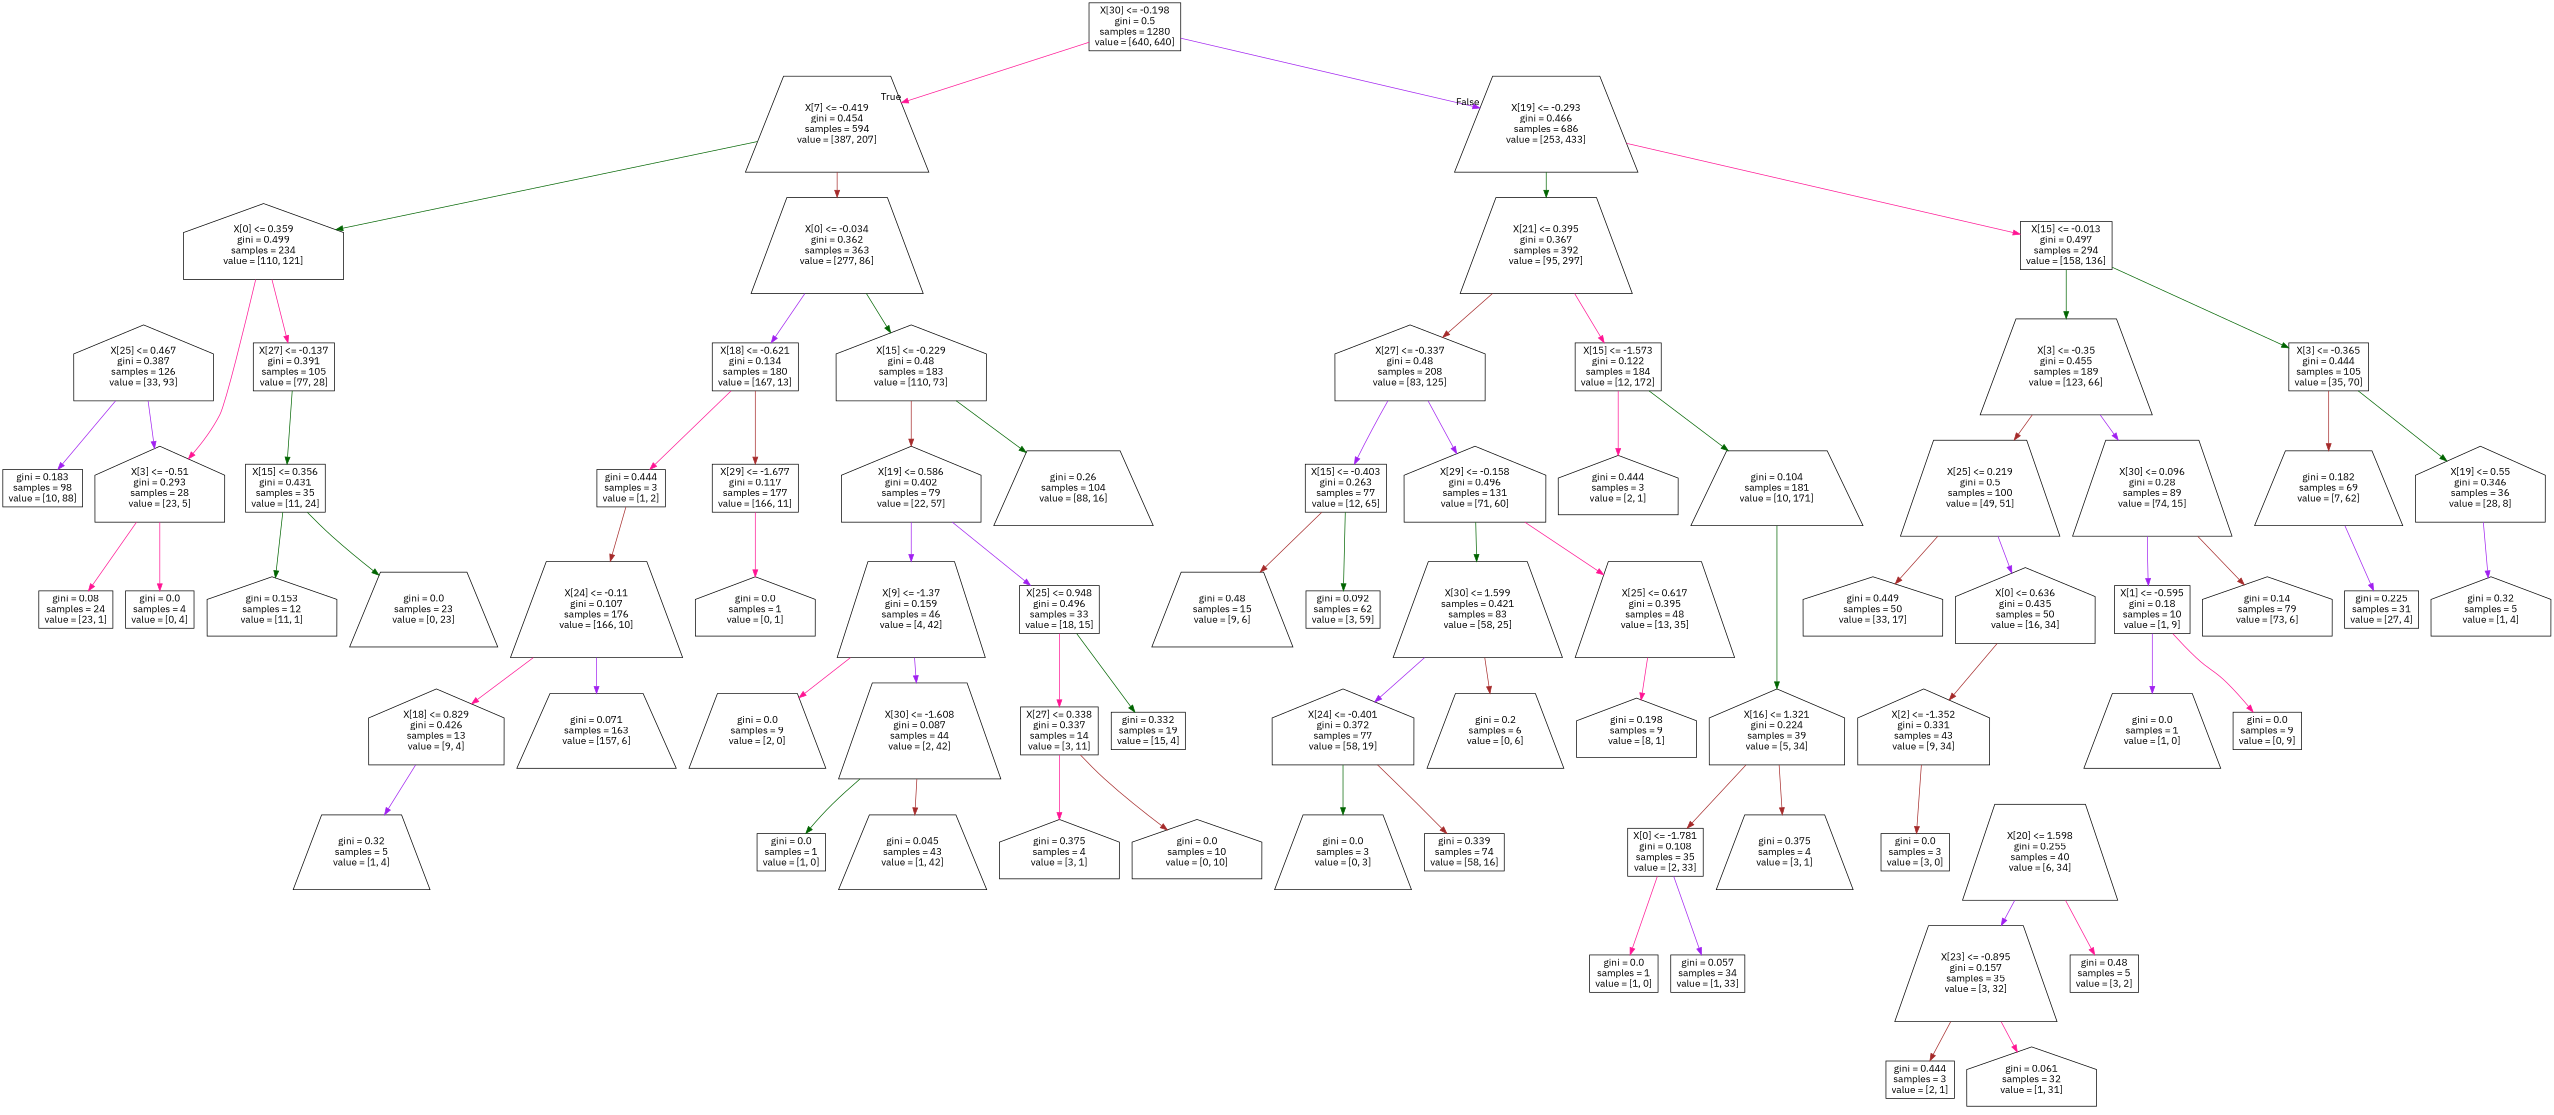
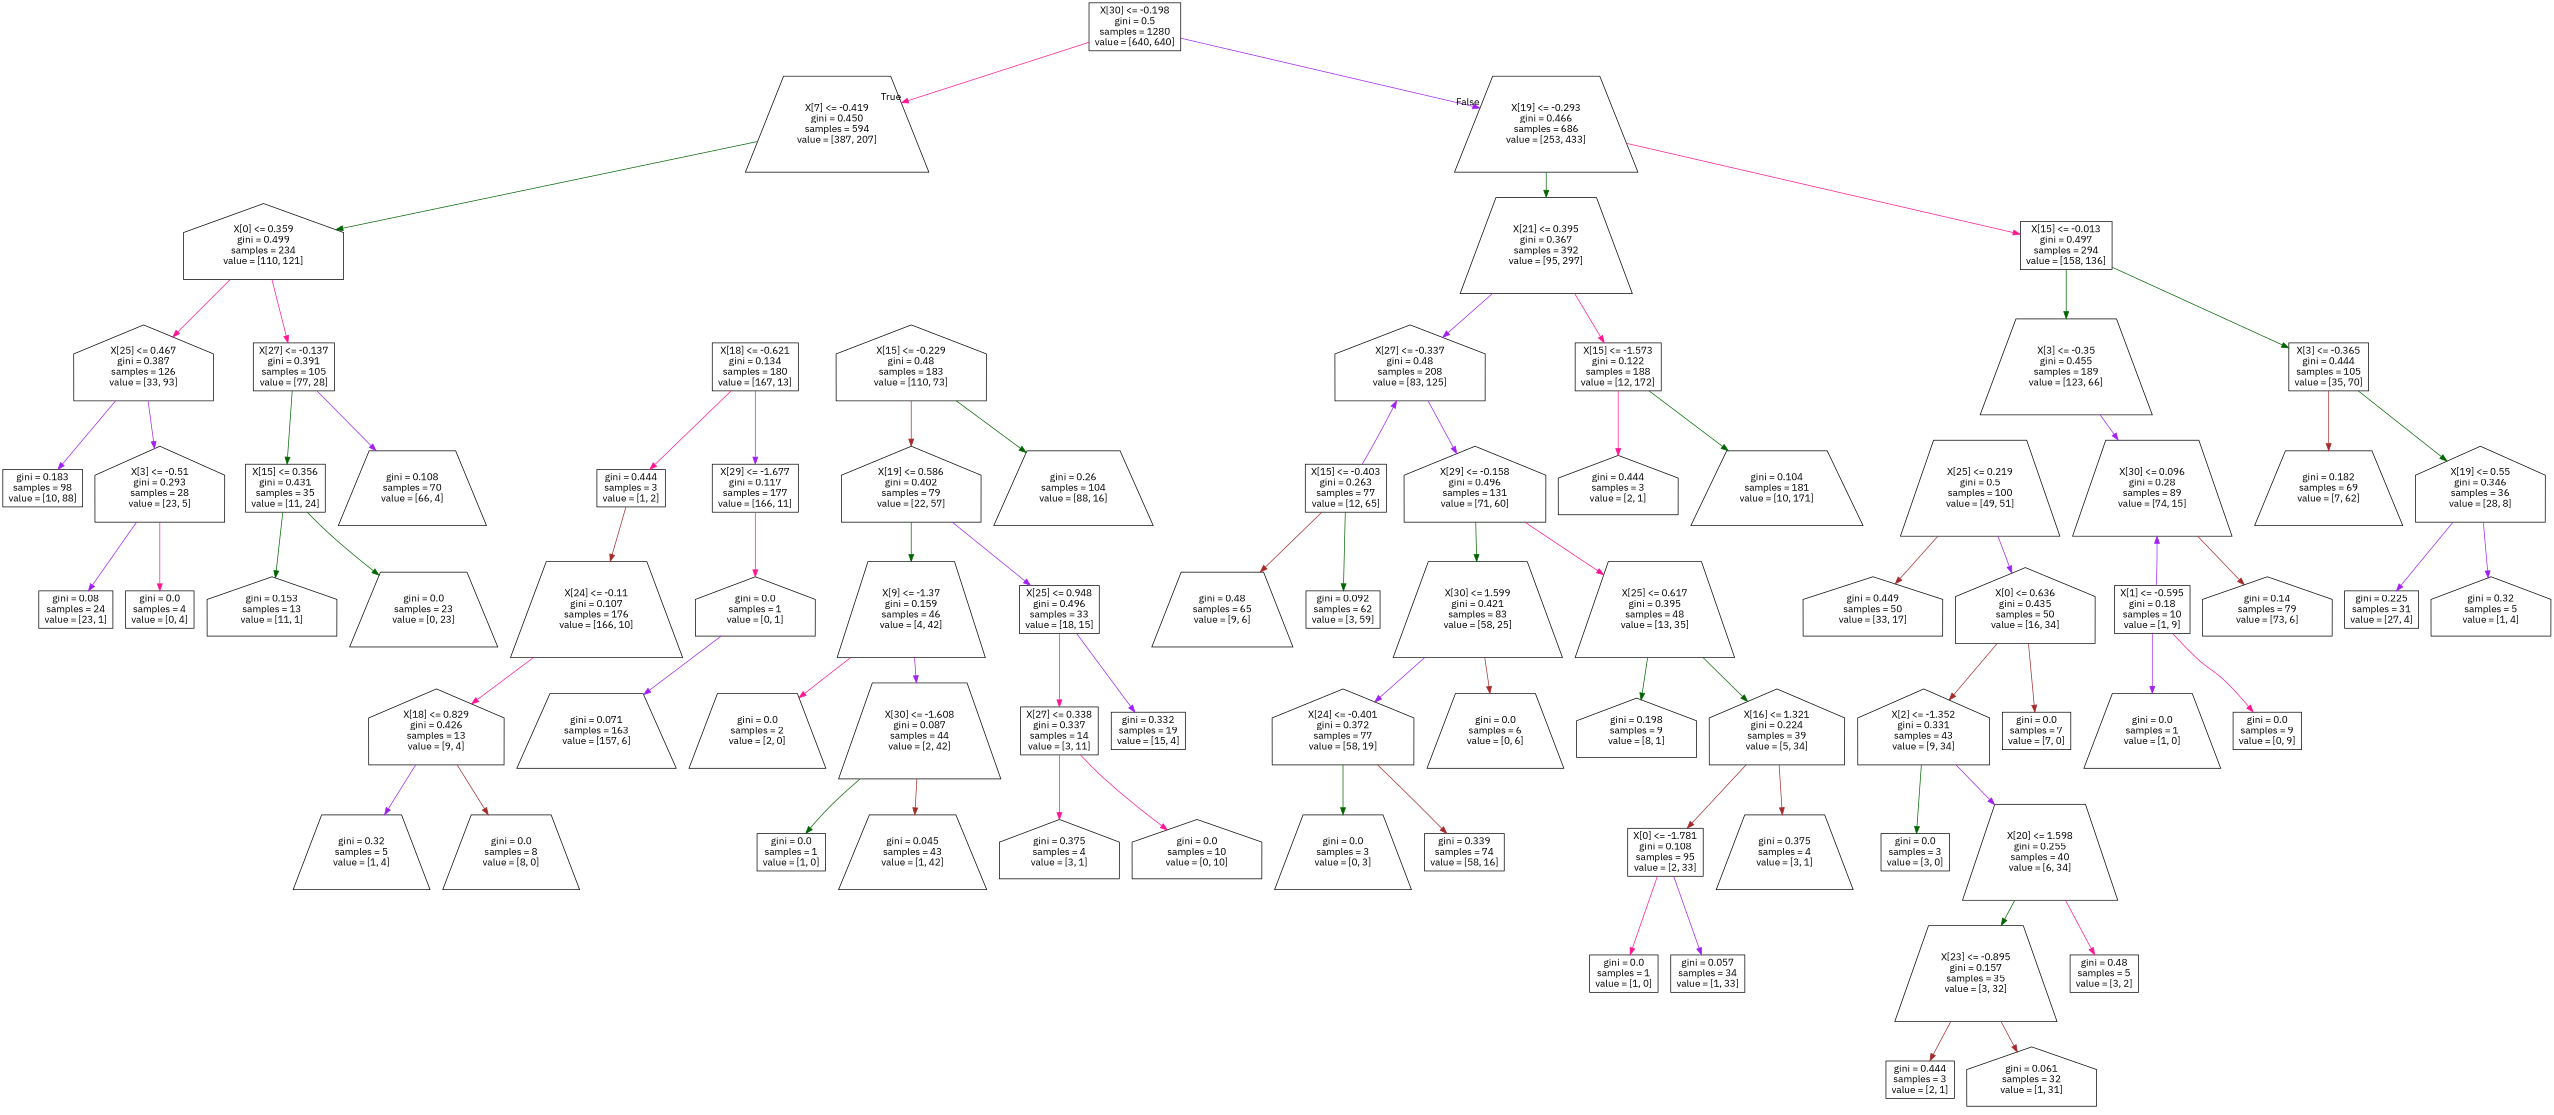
(837, 124) -> (837, 124)
(837, 246) -> none
(1470, 313) -> (1470, 313)
(1618, 367) -> (1618, 367)
(233, 370) -> (204, 306)
(755, 424) -> (755, 424)
(2025, 425) -> none
(1372, 429) -> (1378, 436)
none -> (412, 488)
(911, 538) -> (911, 538)
(114, 554) -> (114, 554)
(2358, 555) -> (2427, 554)
(2148, 557) -> (2157, 565)
(1777, 604) -> (1723, 677)
(272, 610) -> (272, 610)
(1222, 610) -> (1222, 610)
(1478, 610) -> (1478, 610)
(1104, 670) -> (1104, 670)
(597, 672) -> (685, 663)
(1645, 675) -> (1645, 675)
(757, 731) -> (757, 731)
(1495, 731) -> (1495, 731)
none -> (2037, 731)
none -> (1973, 782)
(1120, 792) -> (1120, 792)
(1919, 796) -> (1919, 796)
none -> (511, 852)
(1665, 852) -> (1665, 852)
(2010, 910) -> (2010, 910)
(2008, 1034) -> (2008, 1034)
